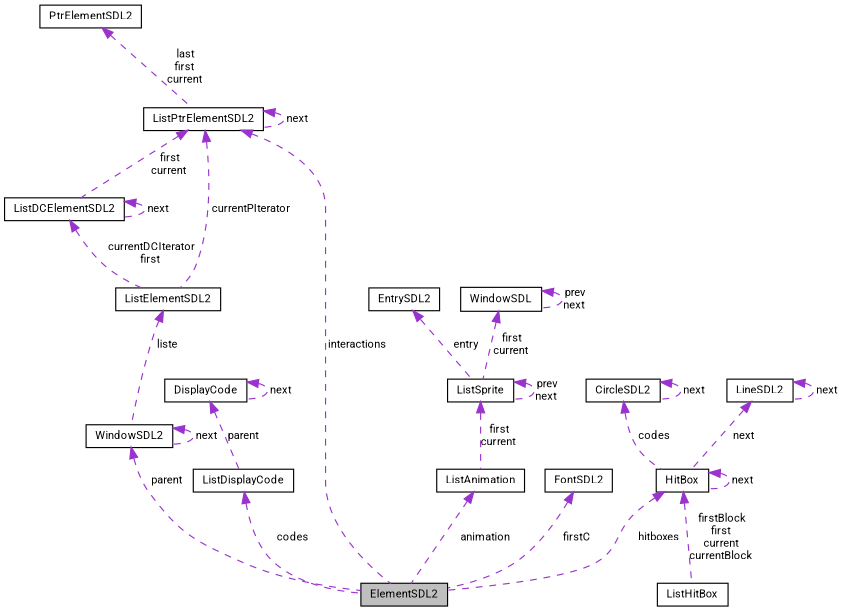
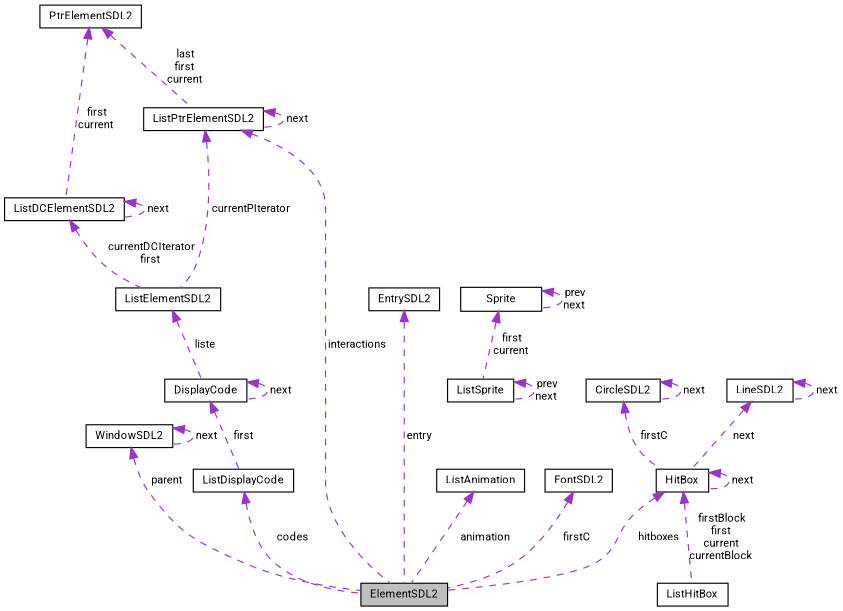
(129, 167) -> (77, 119)
(501, 299) -> (501, 299)
(446, 349) -> (404, 453)
(143, 372) -> (189, 350)
(242, 436) -> (242, 436)
(653, 436) -> (653, 436)
(481, 441) -> none
